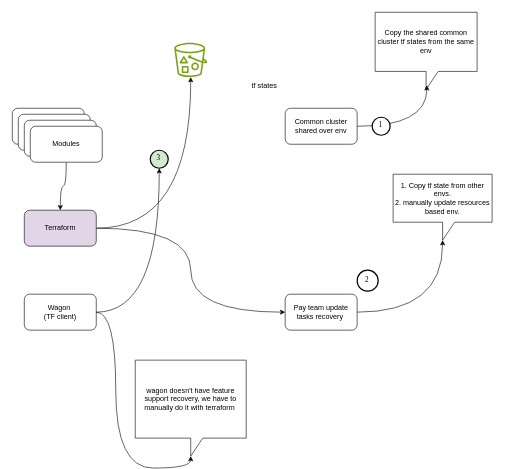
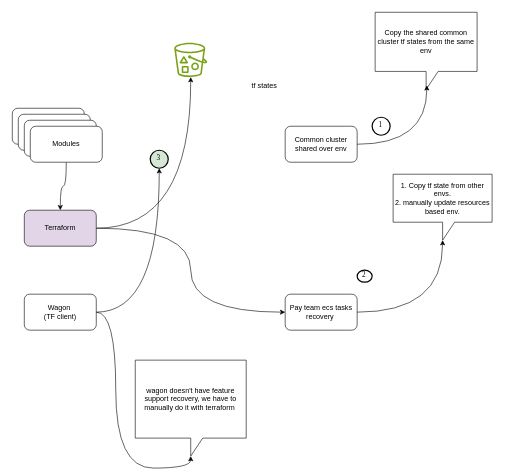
(321, 126) -> (321, 144)
(368, 281) -> (365, 276)
(321, 312) -> (321, 312)
